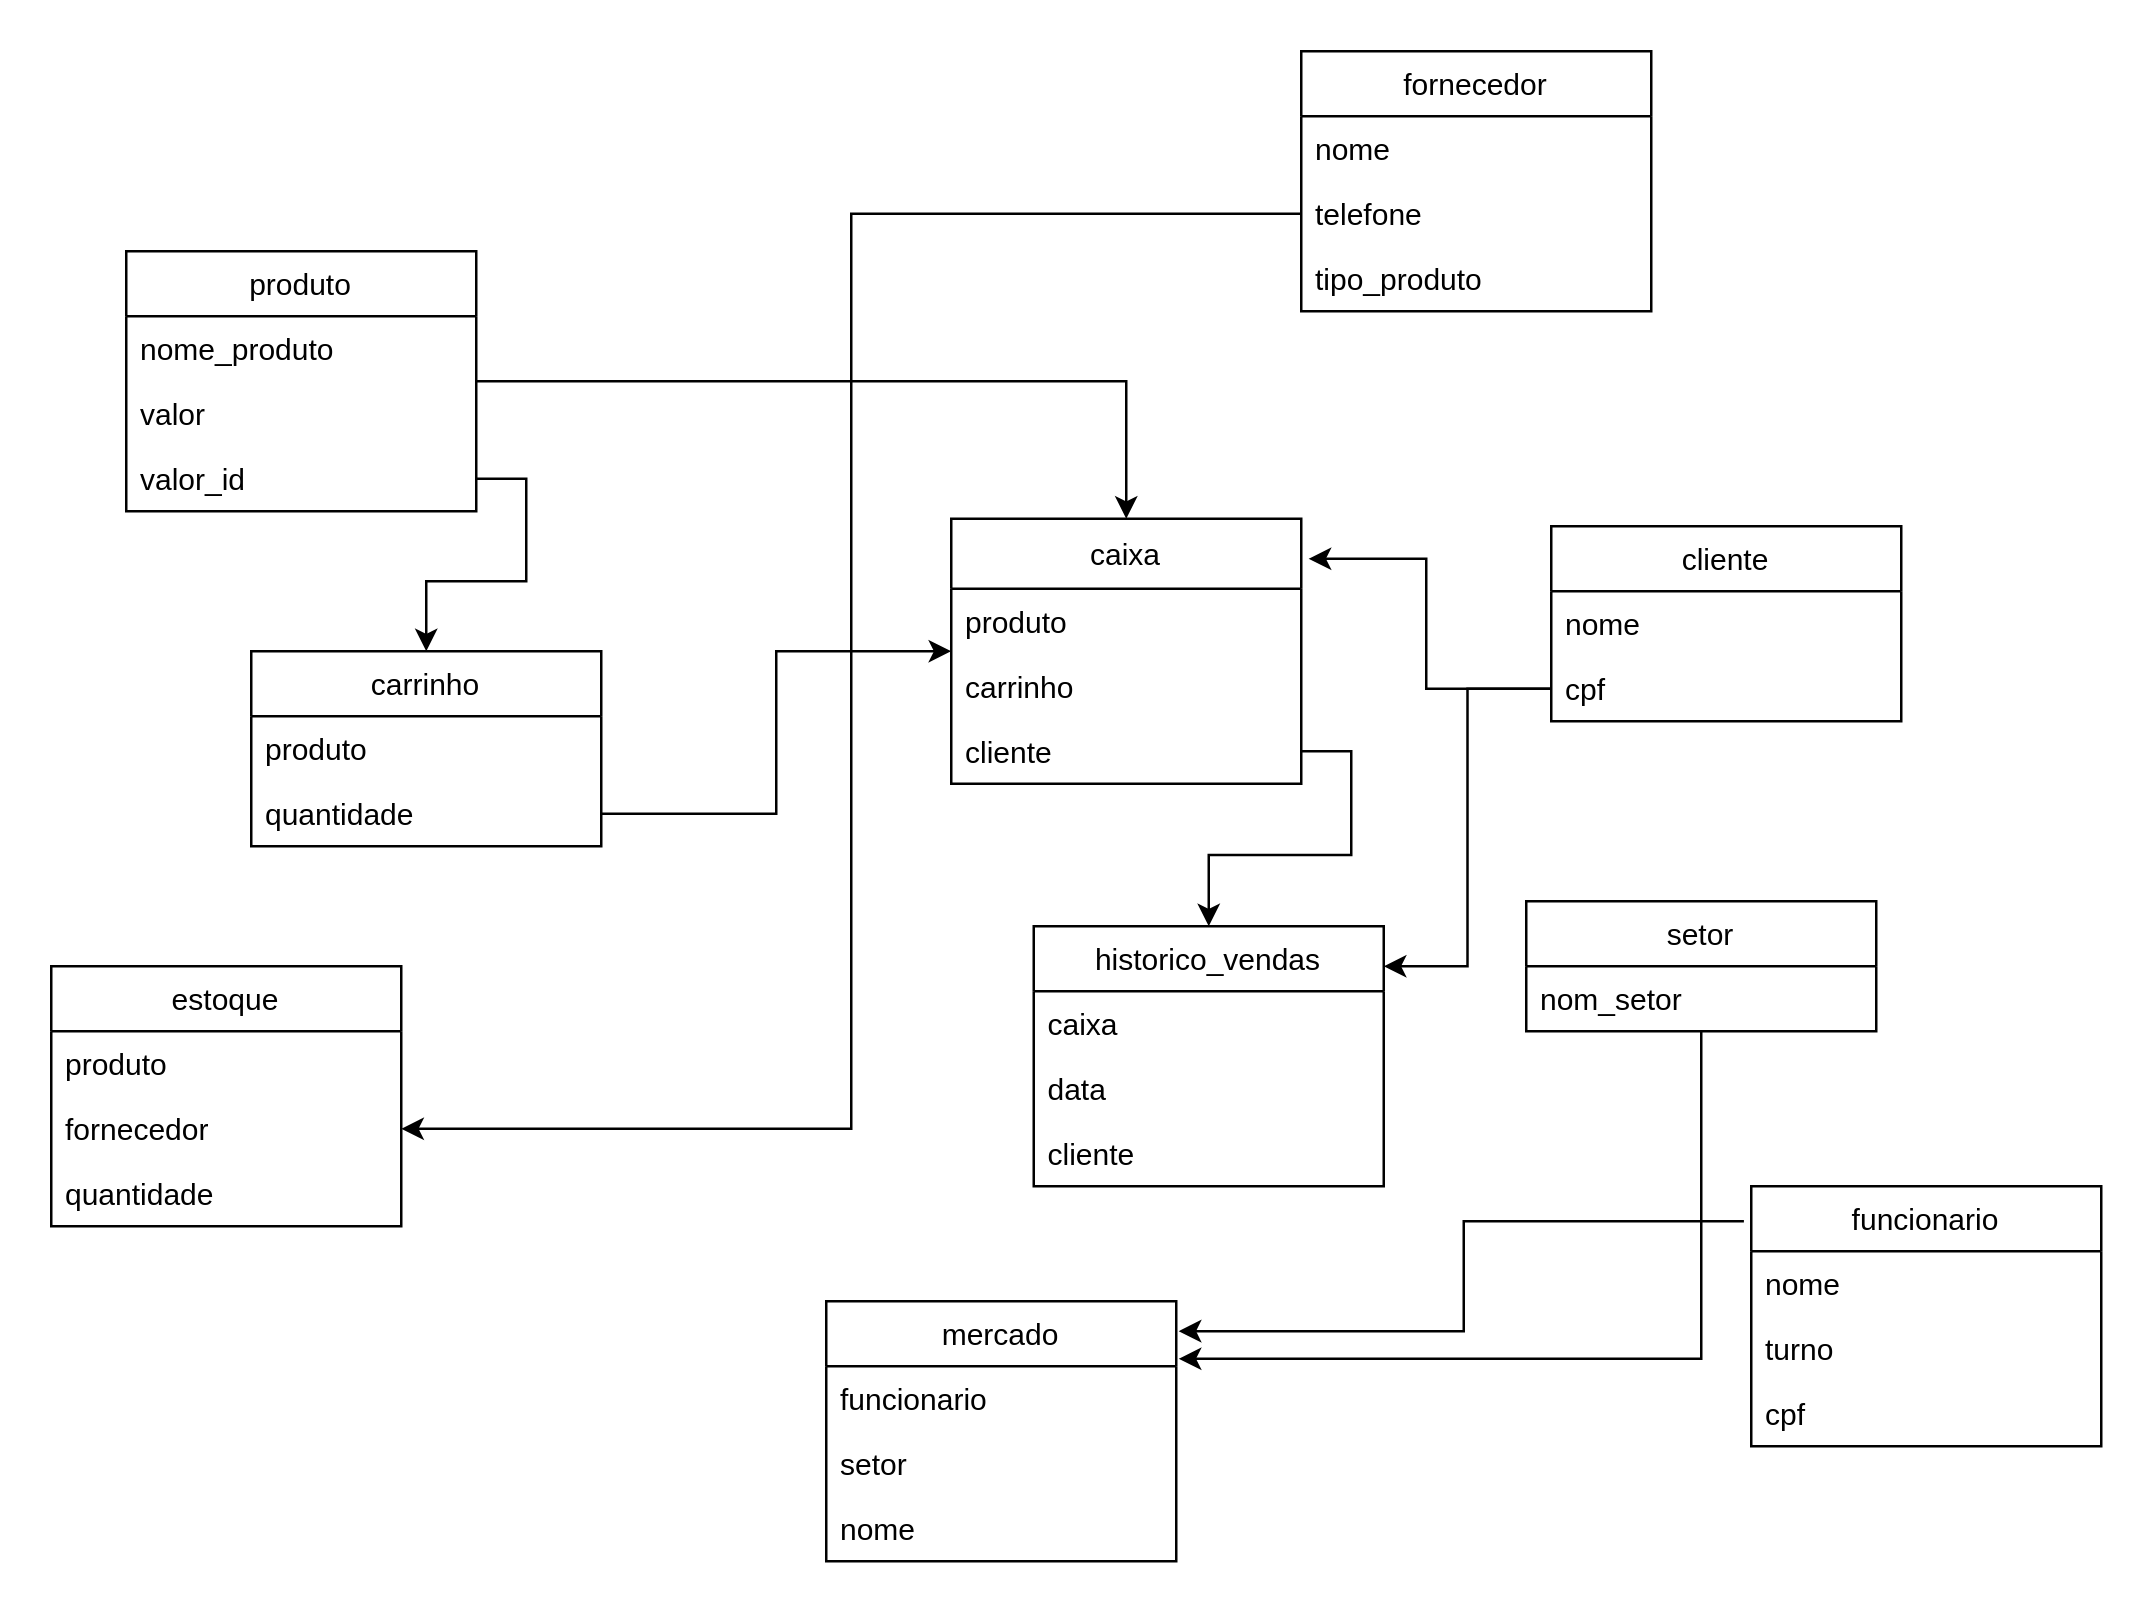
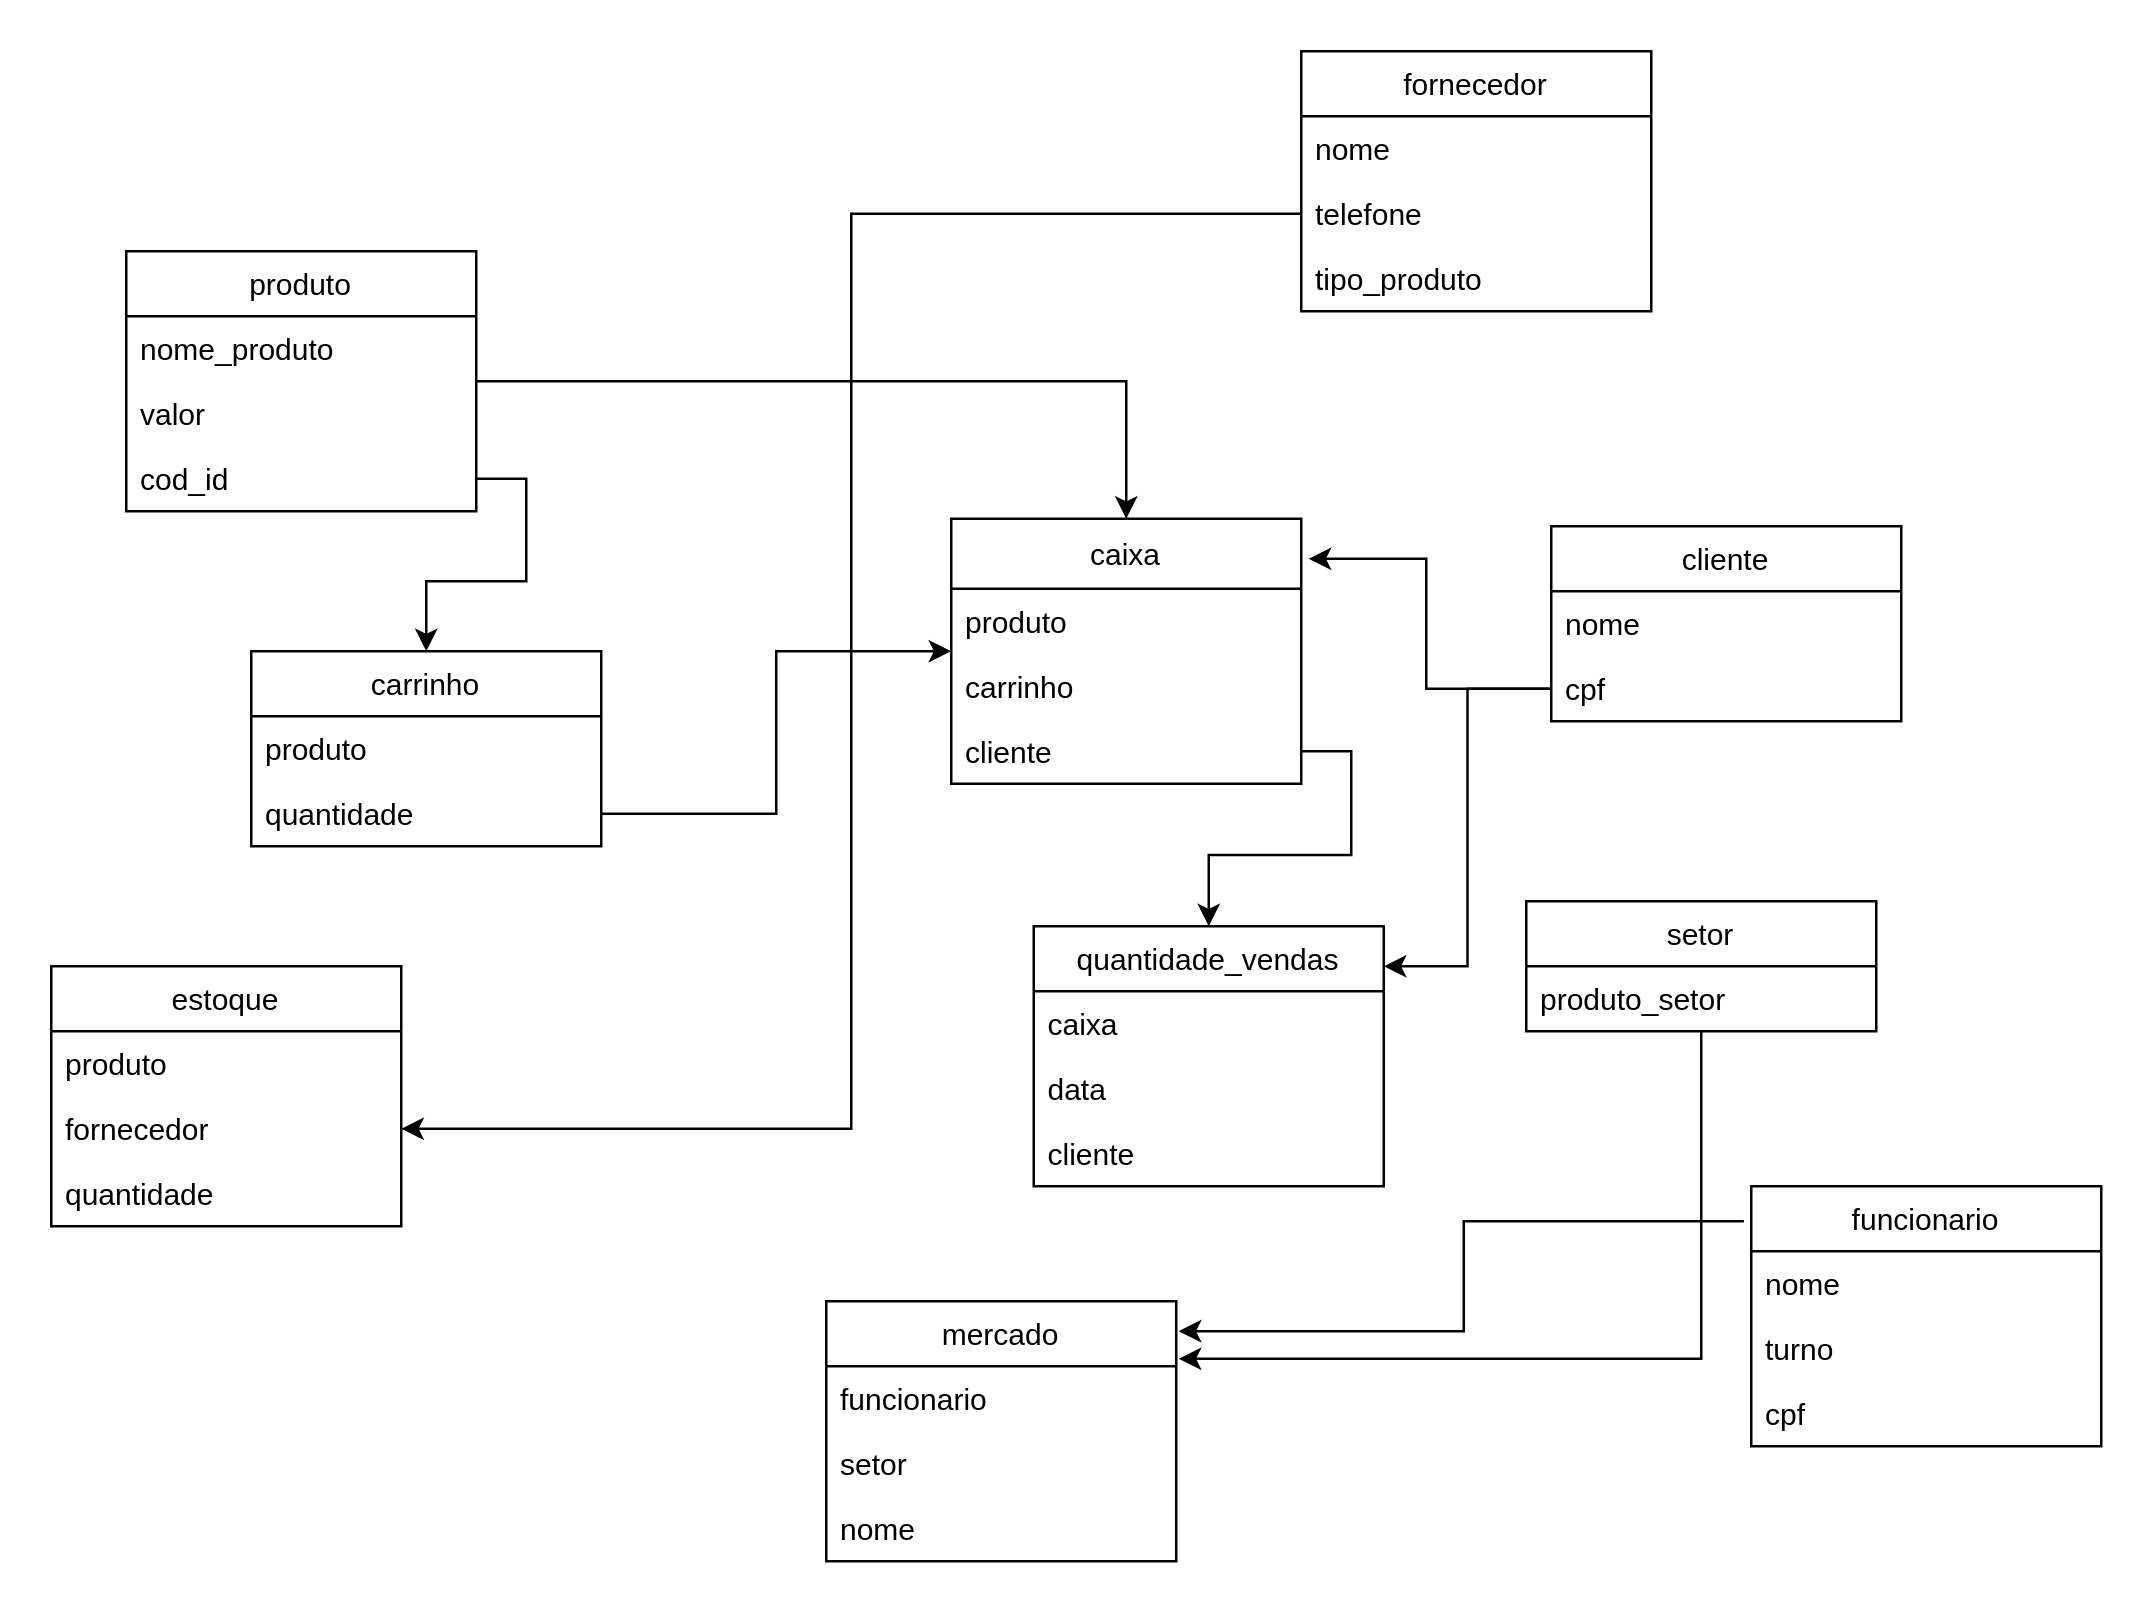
(199, 480) -> (187, 480)
(1208, 960) -> (1208, 960)
(1616, 1000) -> (1649, 1000)
